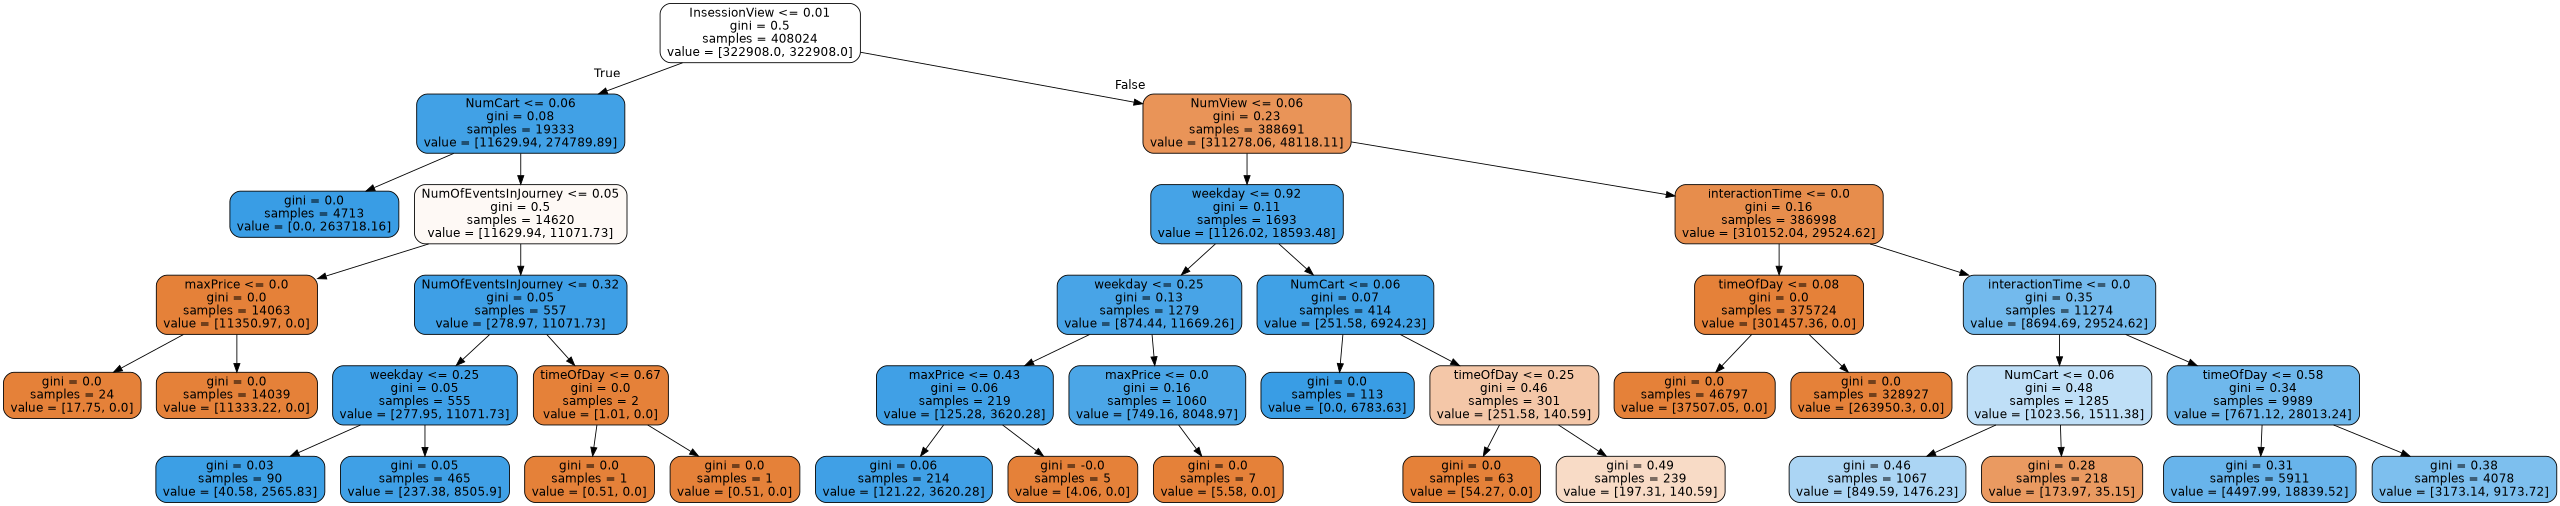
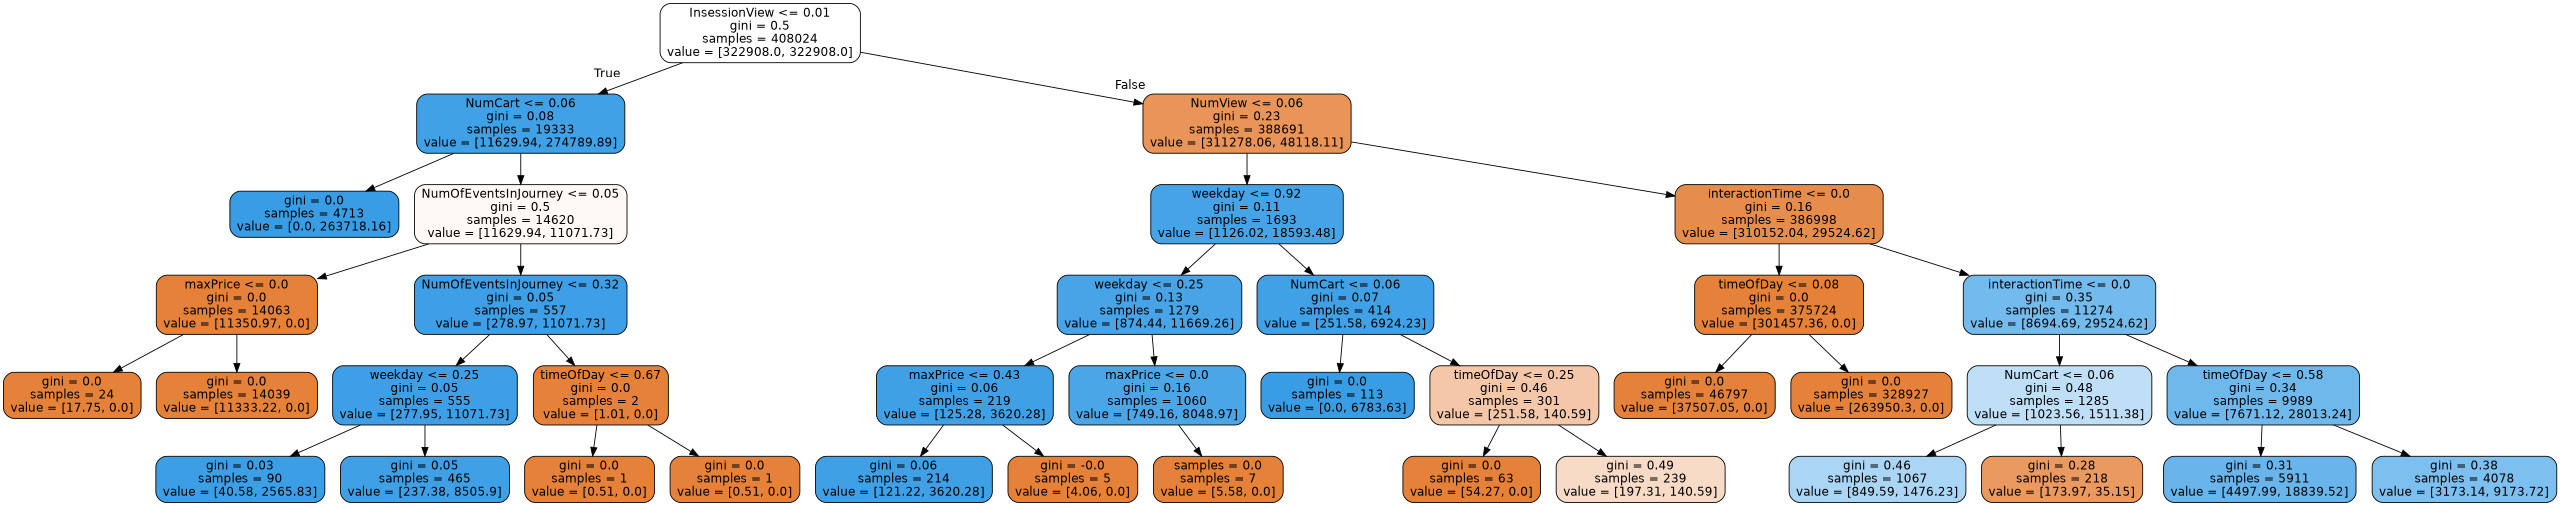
(1218, 479) -> (1218, 479)
